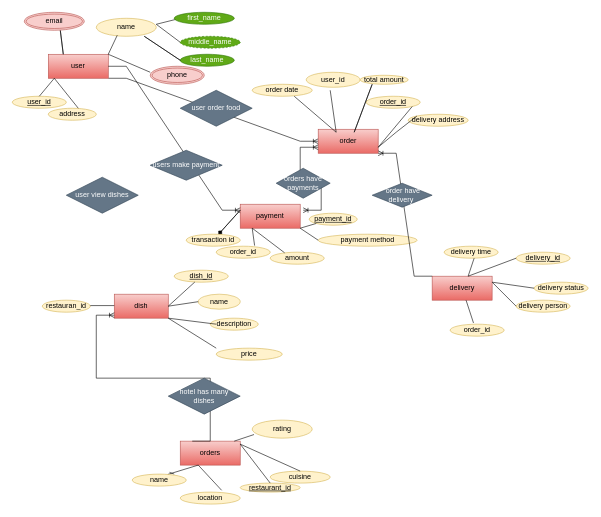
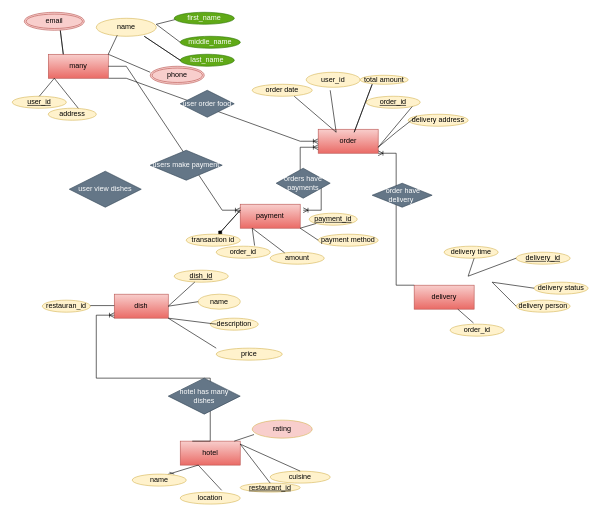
(210, 42) -> (210, 42)
(78, 66) -> (78, 66)
(216, 108) -> (207, 104)
(102, 195) -> (105, 189)
(368, 240) -> (348, 240)
(462, 288) -> (444, 297)
(282, 429) -> (282, 429)
(210, 453) -> (210, 453)
